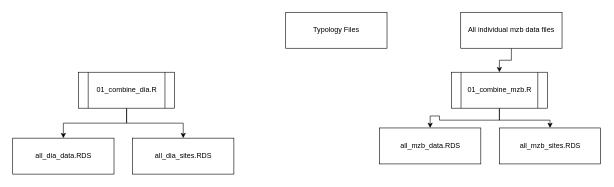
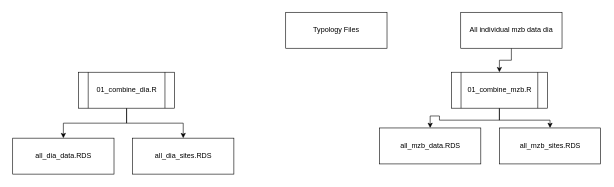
(512, 30) -> (512, 30)
